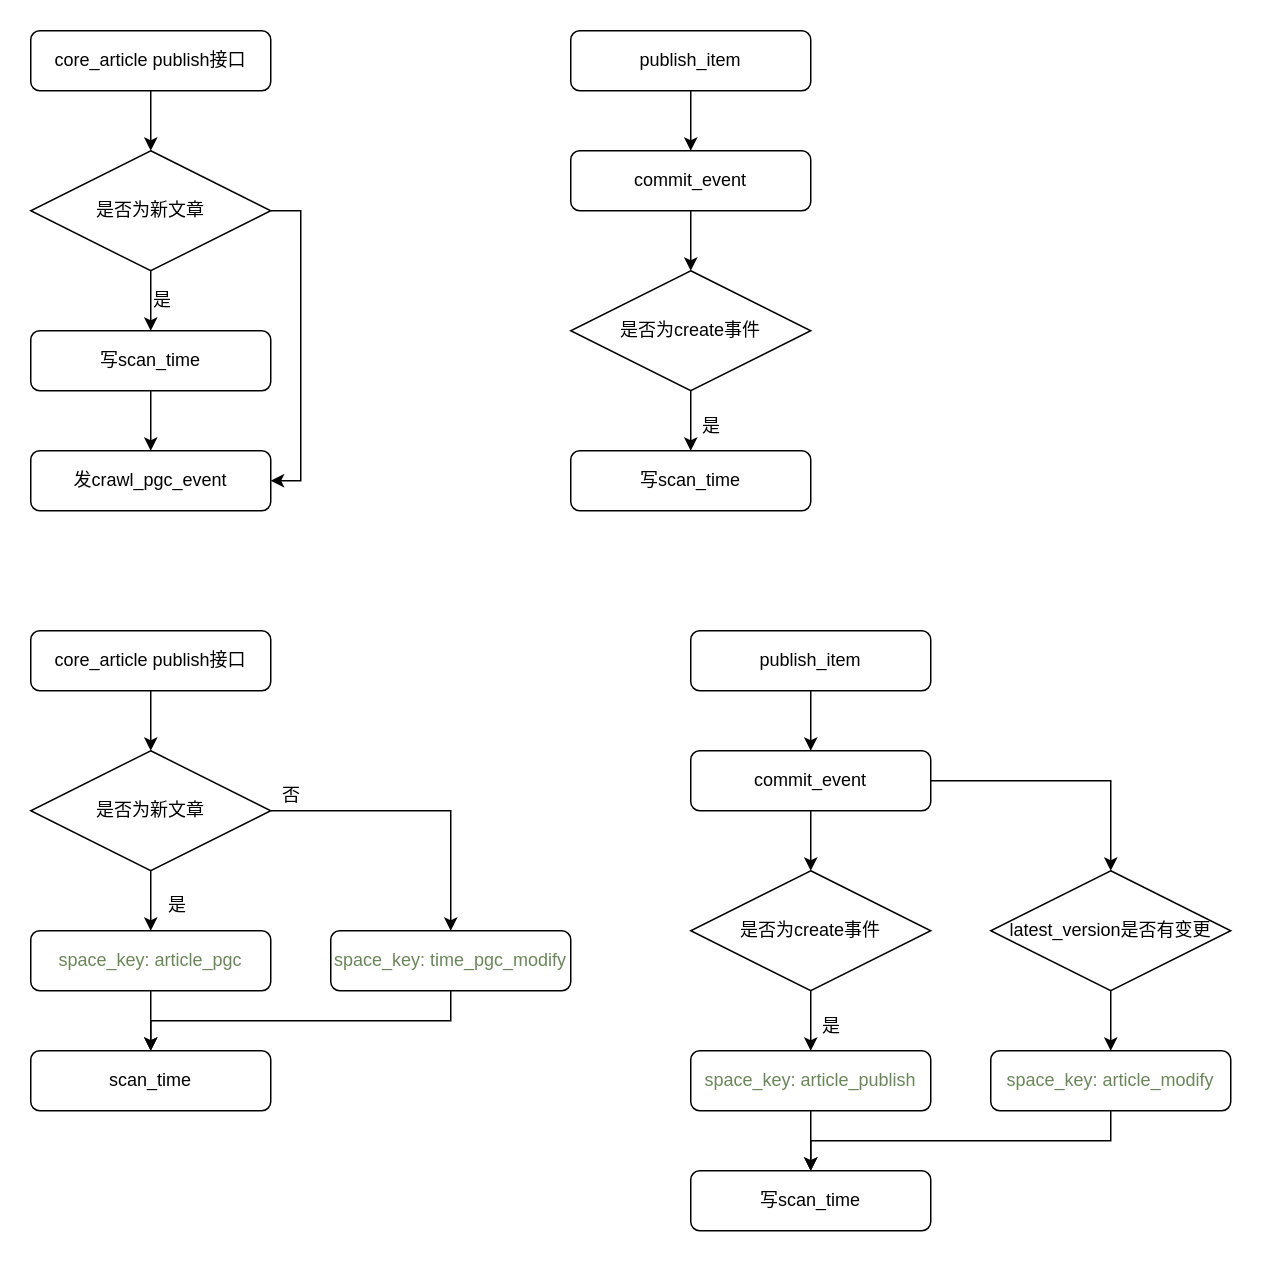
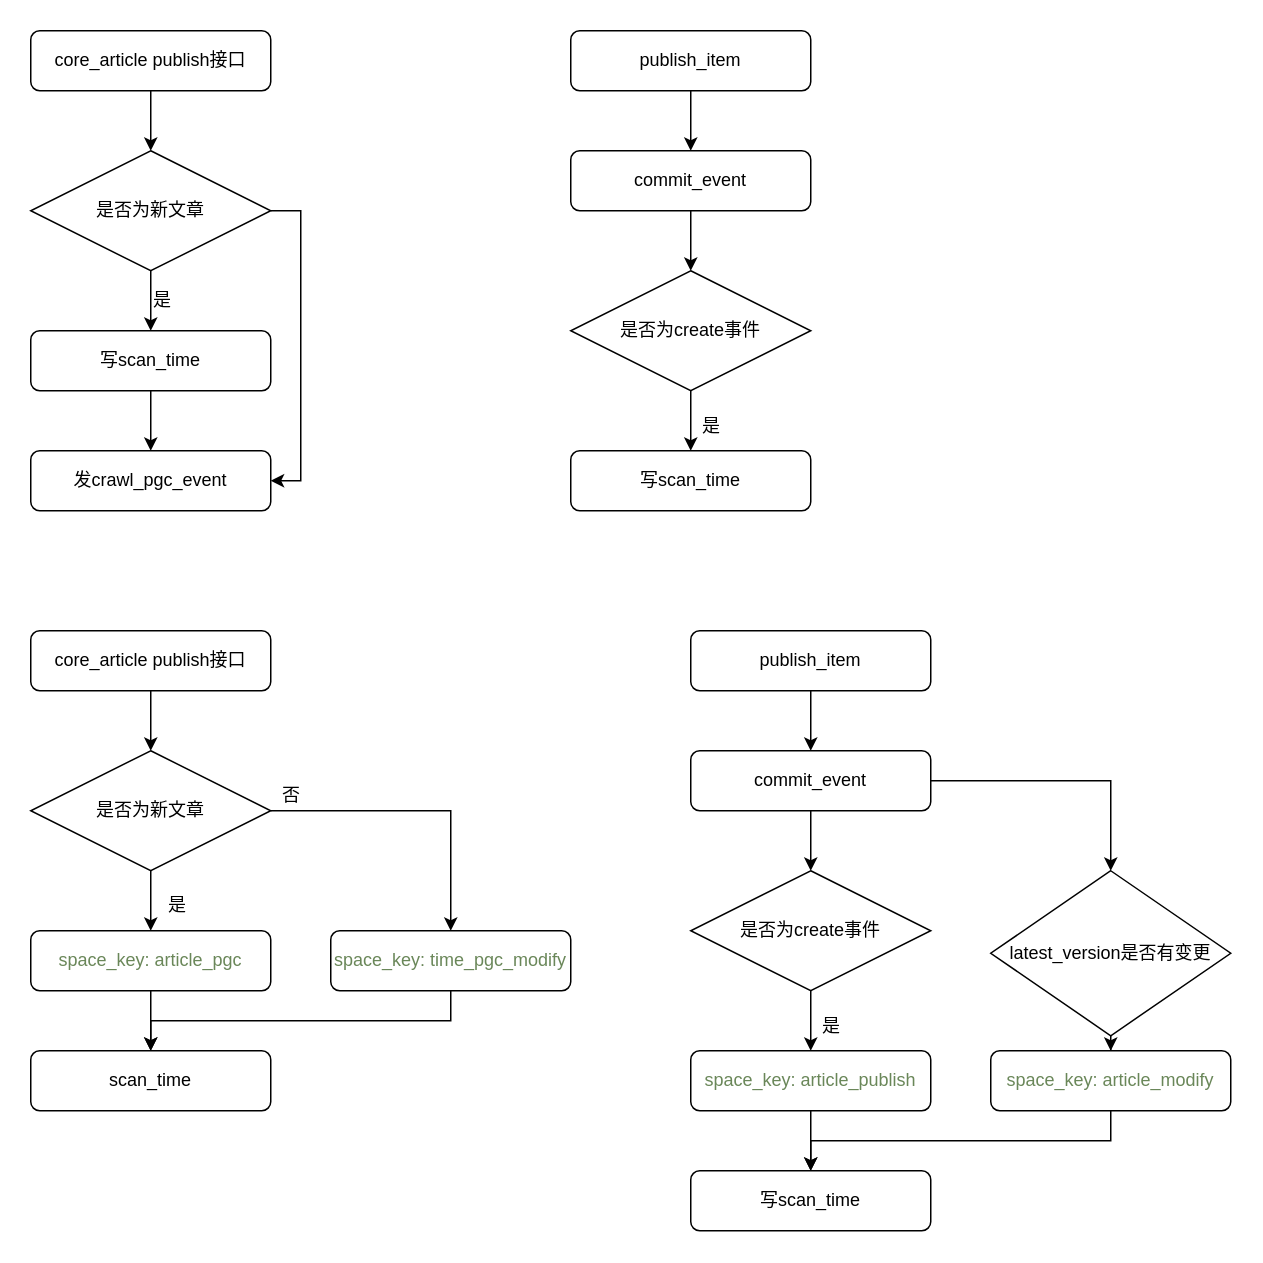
(1111, 931) -> (1111, 953)
